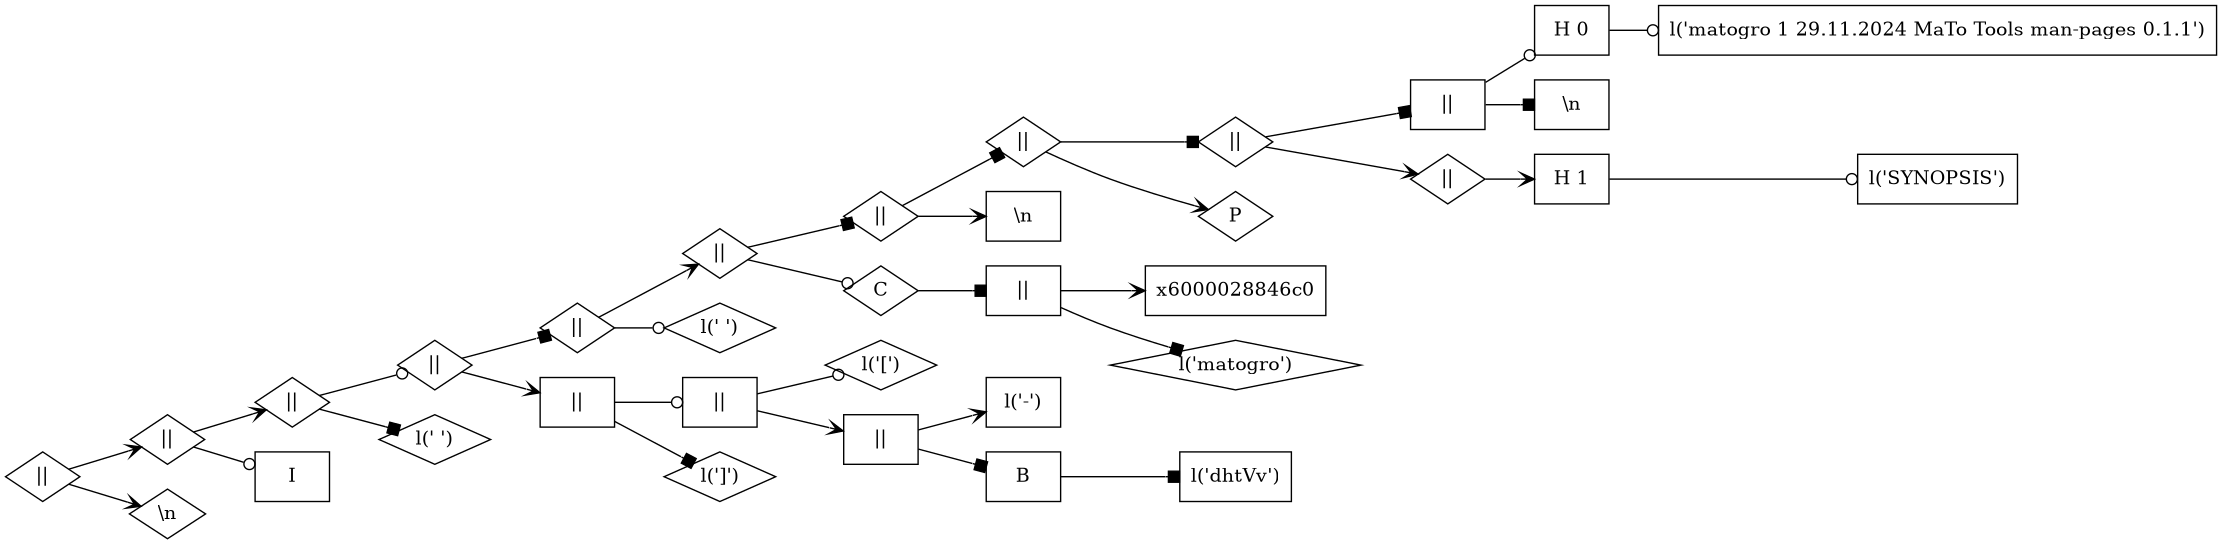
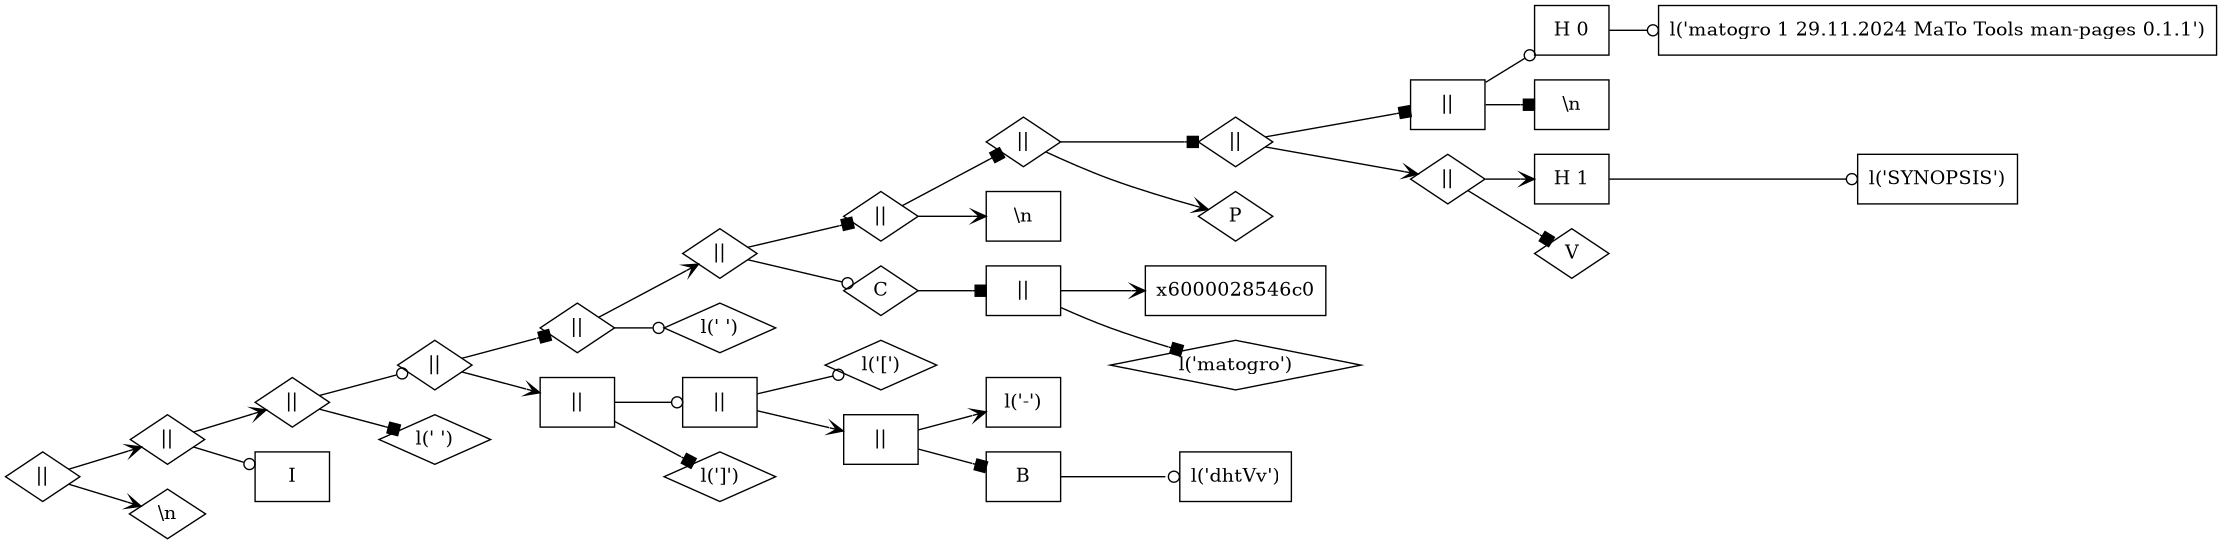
none -> (1572, 254)
(1236, 291) -> (1236, 291)
(1113, 477) -> (1113, 477)
